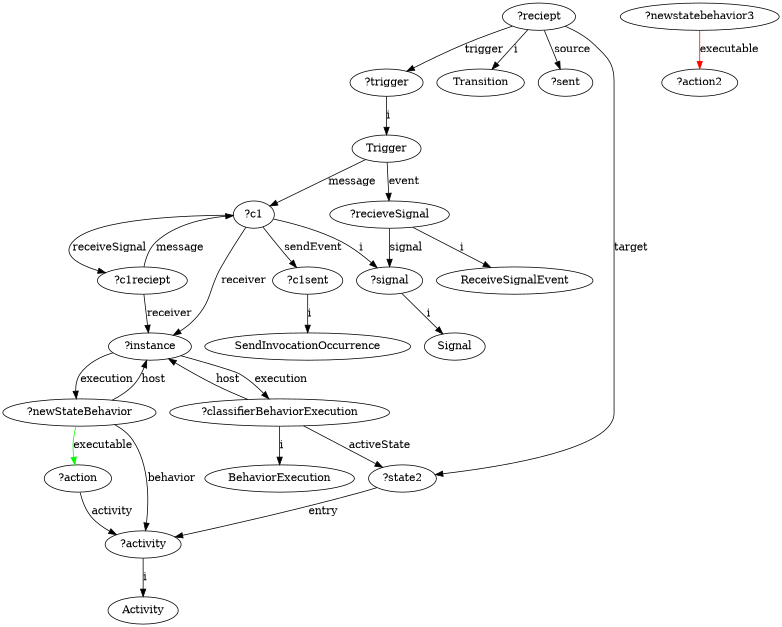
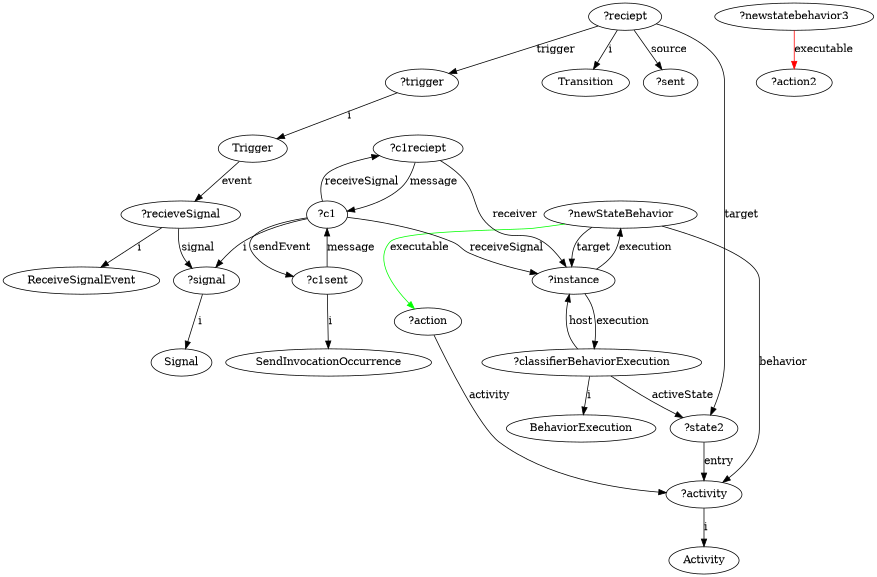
(321, 181) -> (327, 251)
(244, 281) -> (506, 248)
(153, 380) -> (594, 248)
